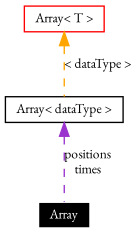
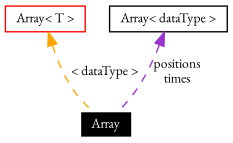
(64, 71) -> (68, 81)
